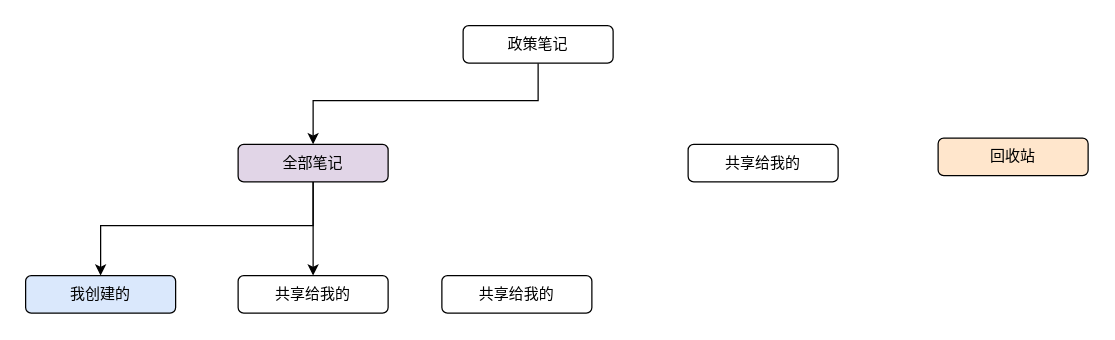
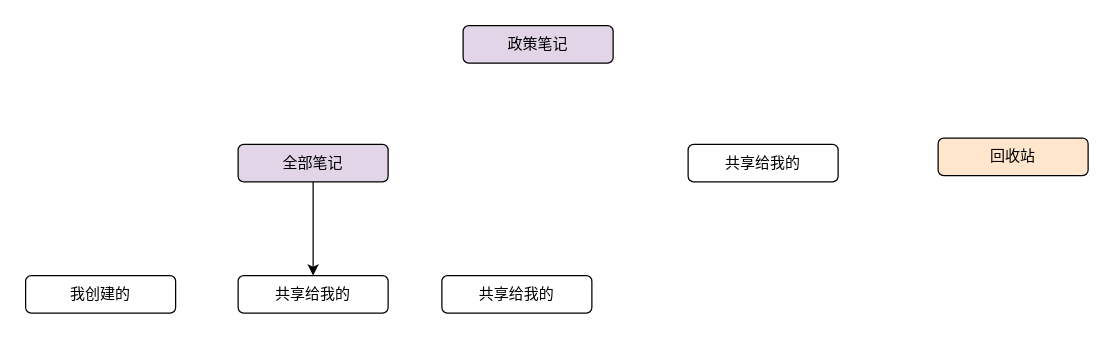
(538, 44) -> (538, 44)
(427, 101) -> none
(185, 226) -> none
(101, 294) -> (101, 294)
